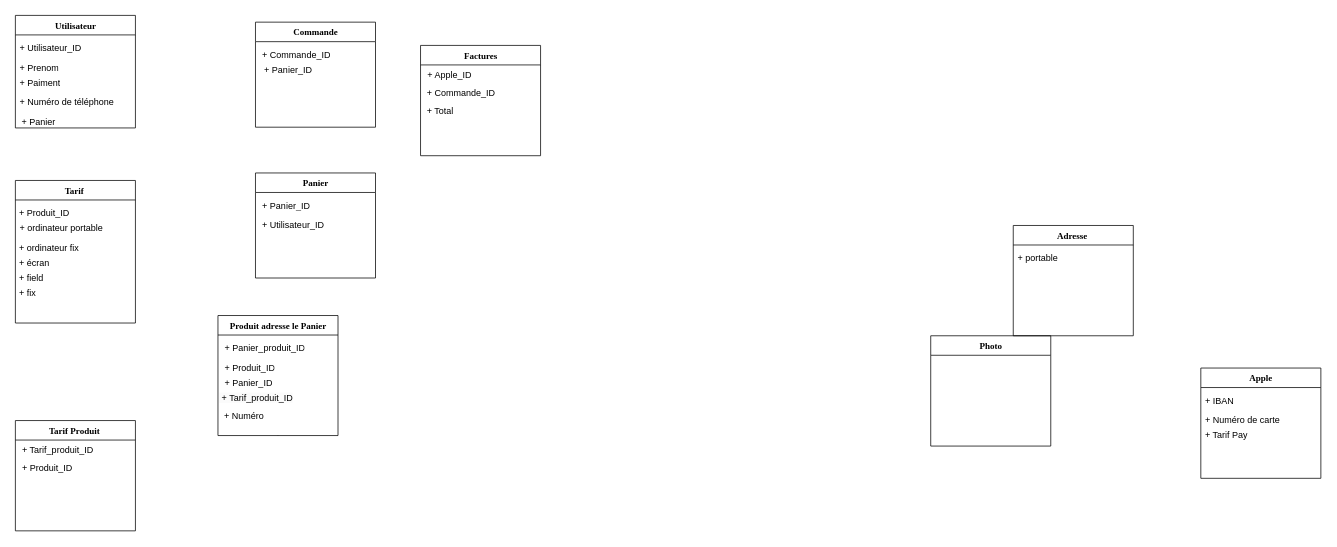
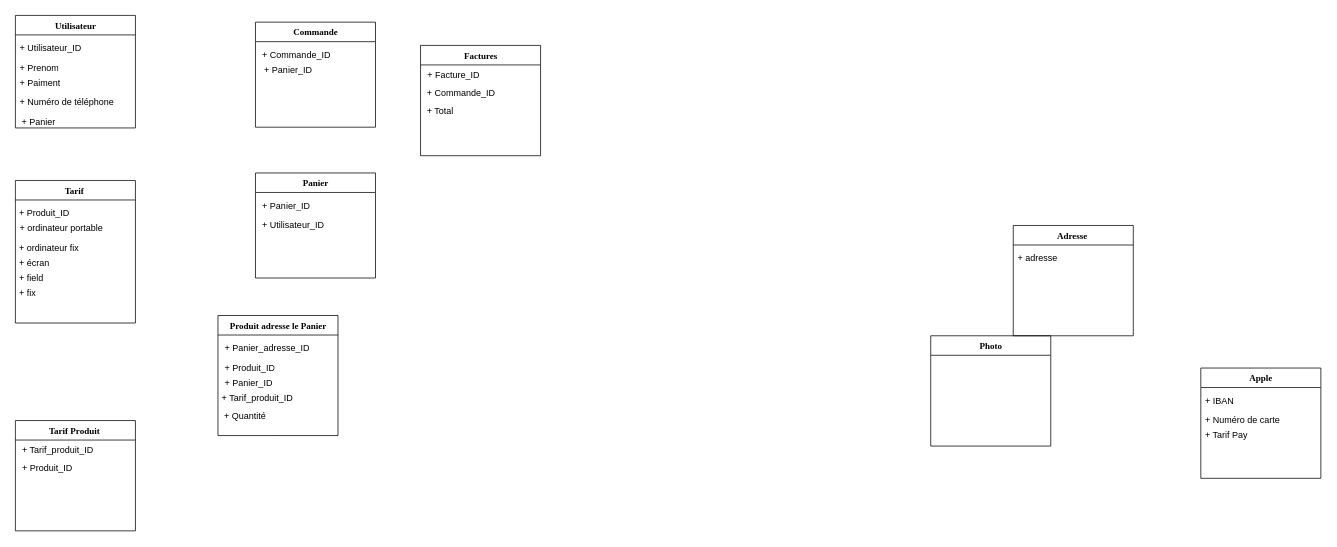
(448, 76) -> (454, 76)
(1040, 259) -> (1039, 259)
(267, 349) -> (268, 349)
(238, 416) -> (242, 416)
